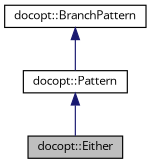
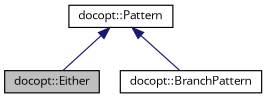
(75, 55) -> (160, 53)
